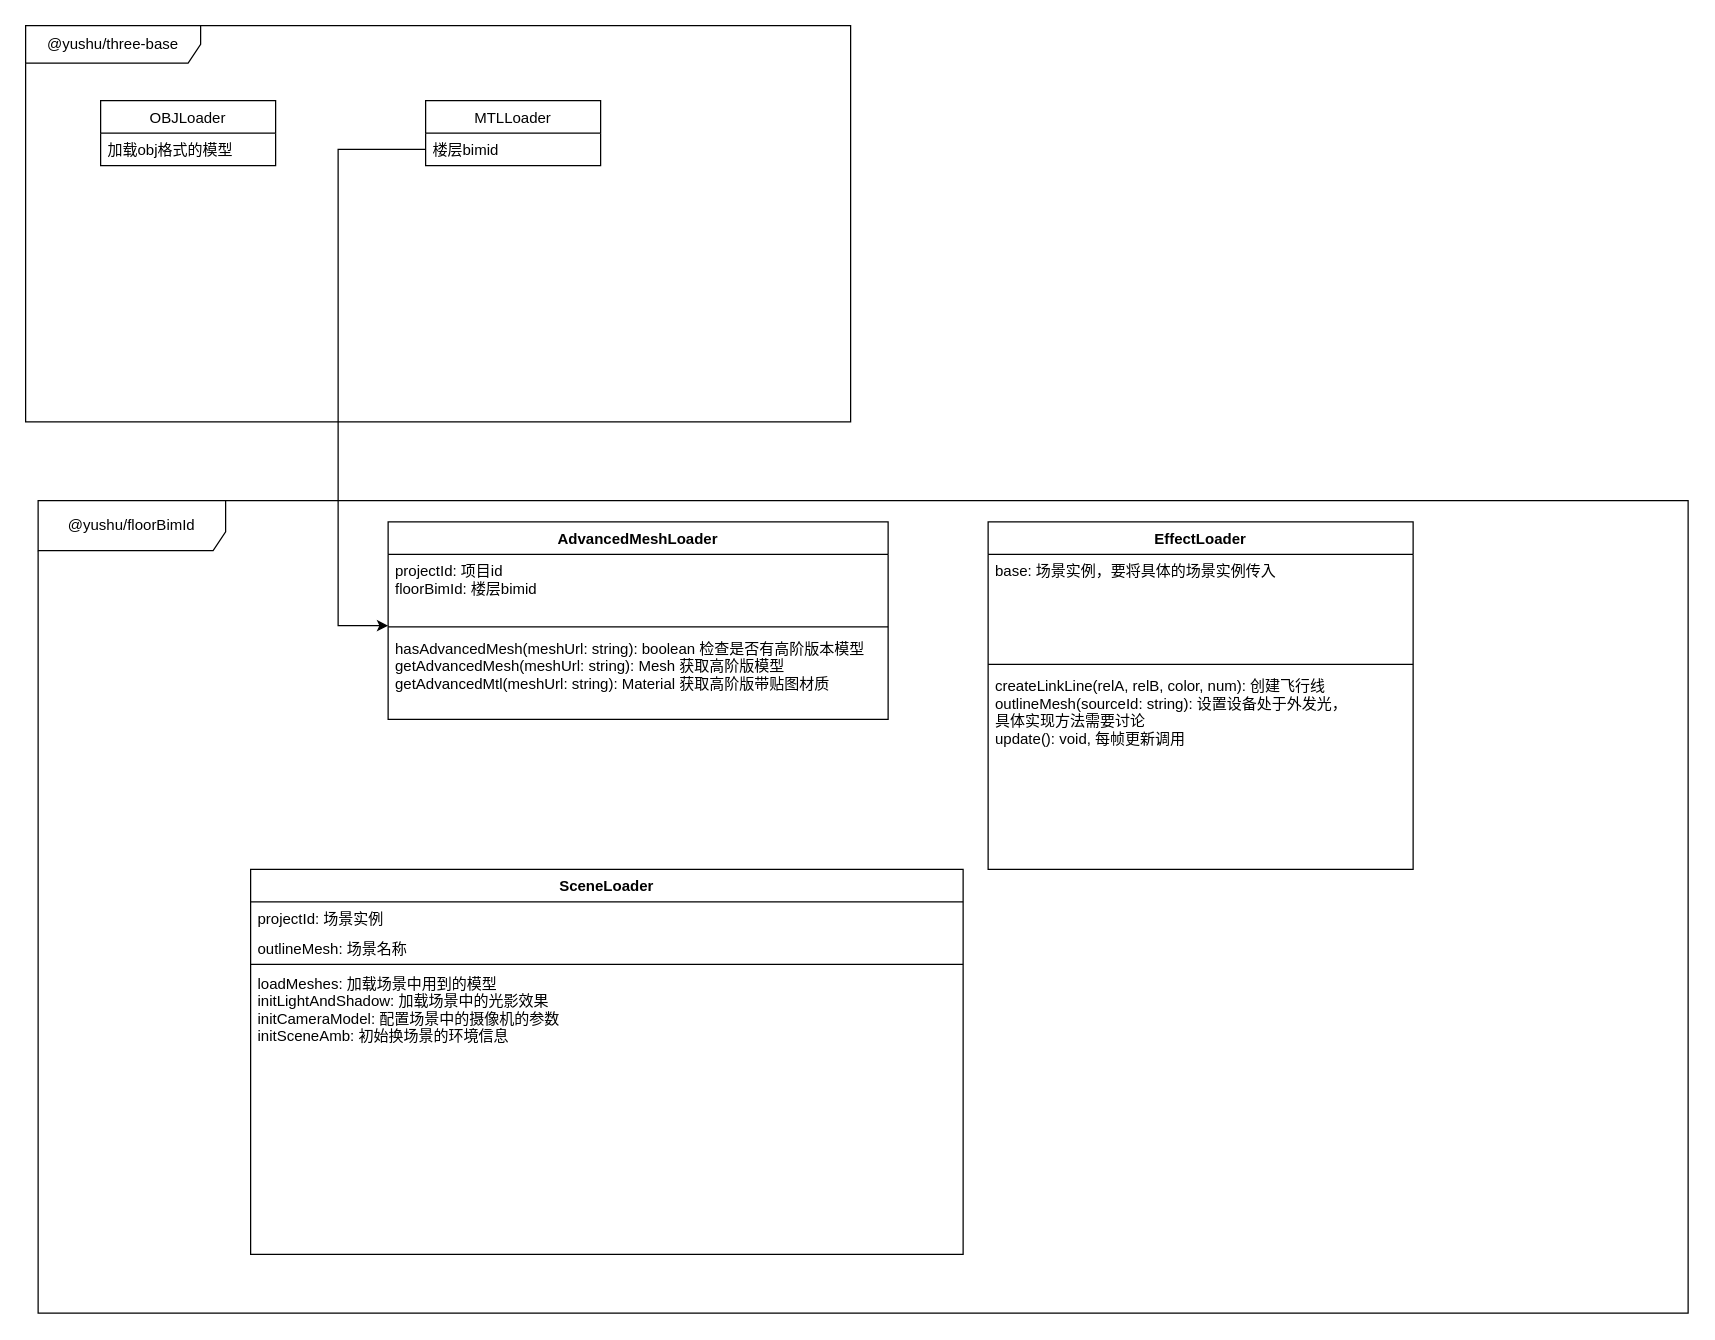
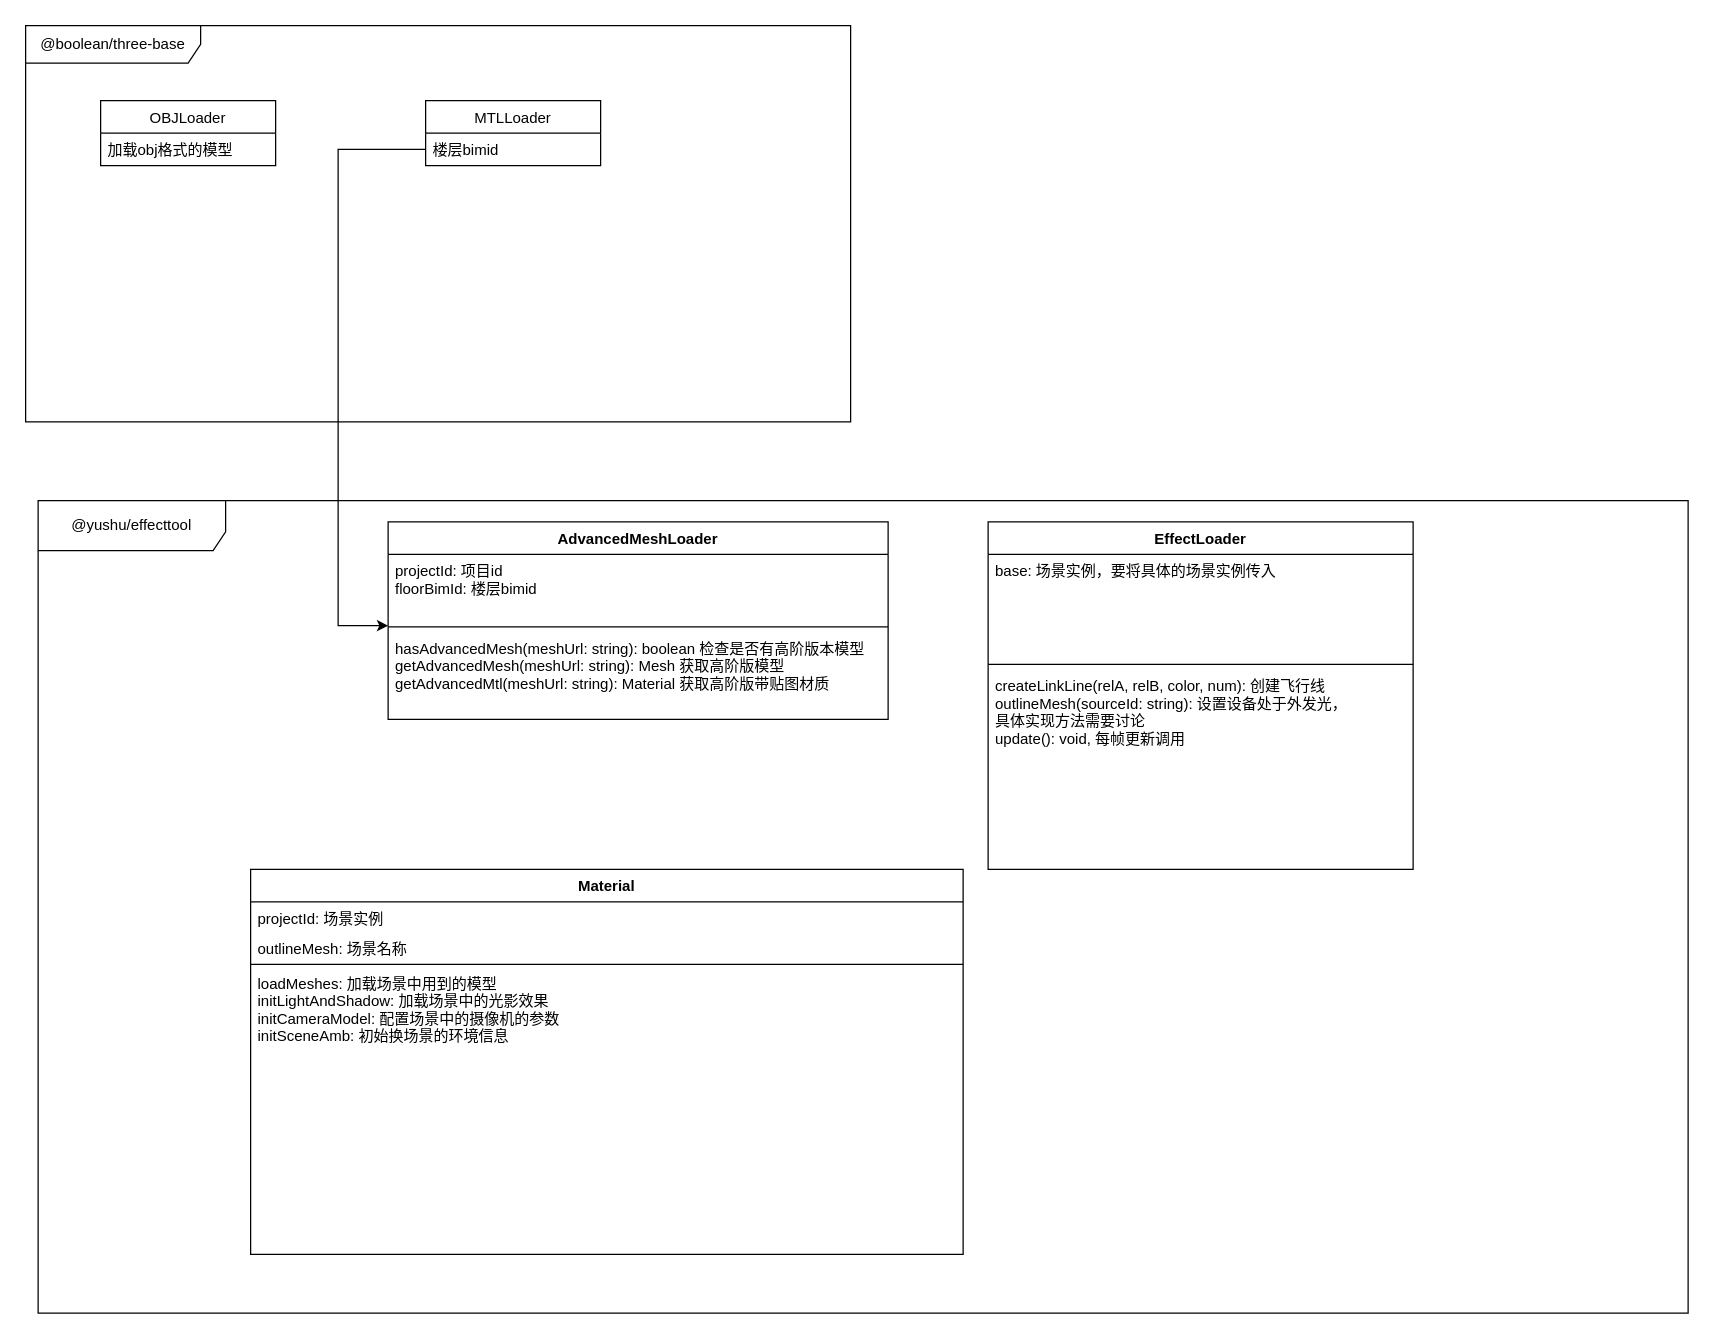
(113, 44) -> (113, 44)
(132, 526) -> (132, 526)
(606, 886) -> (606, 886)
